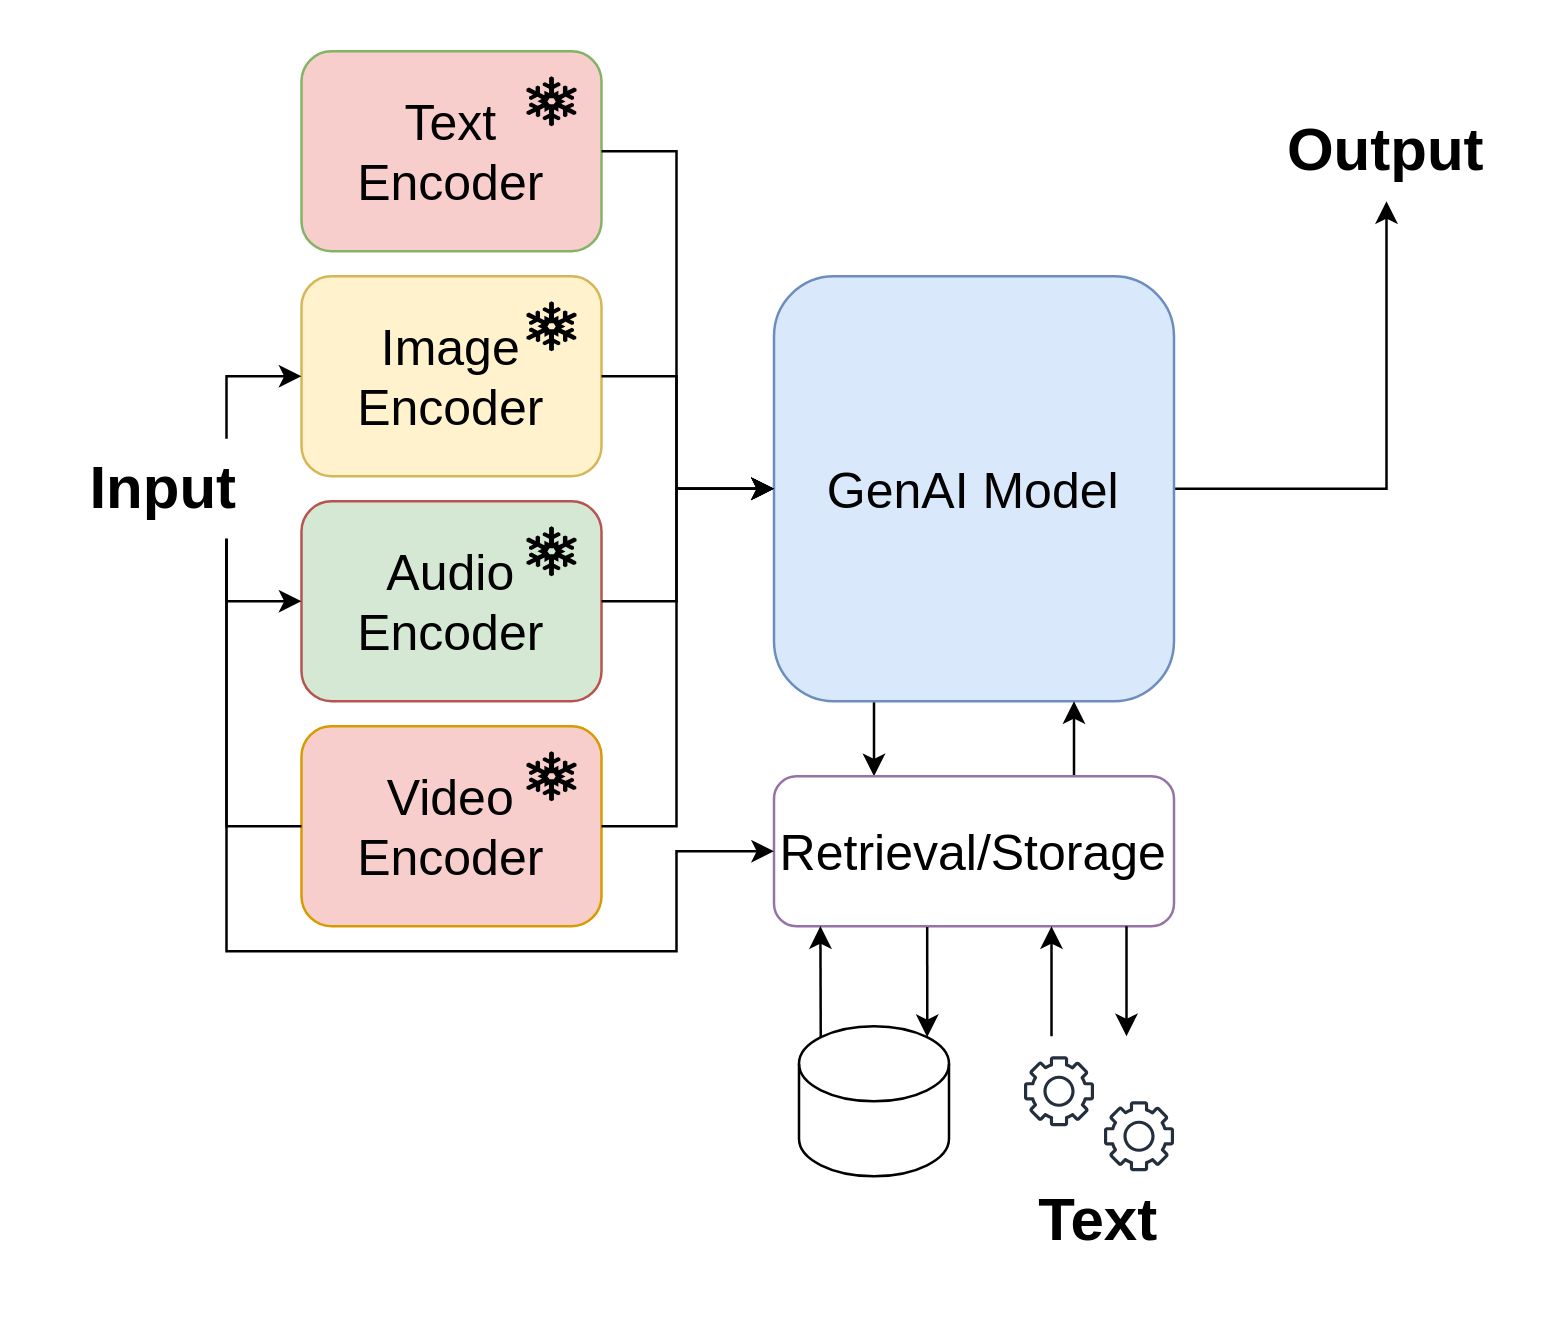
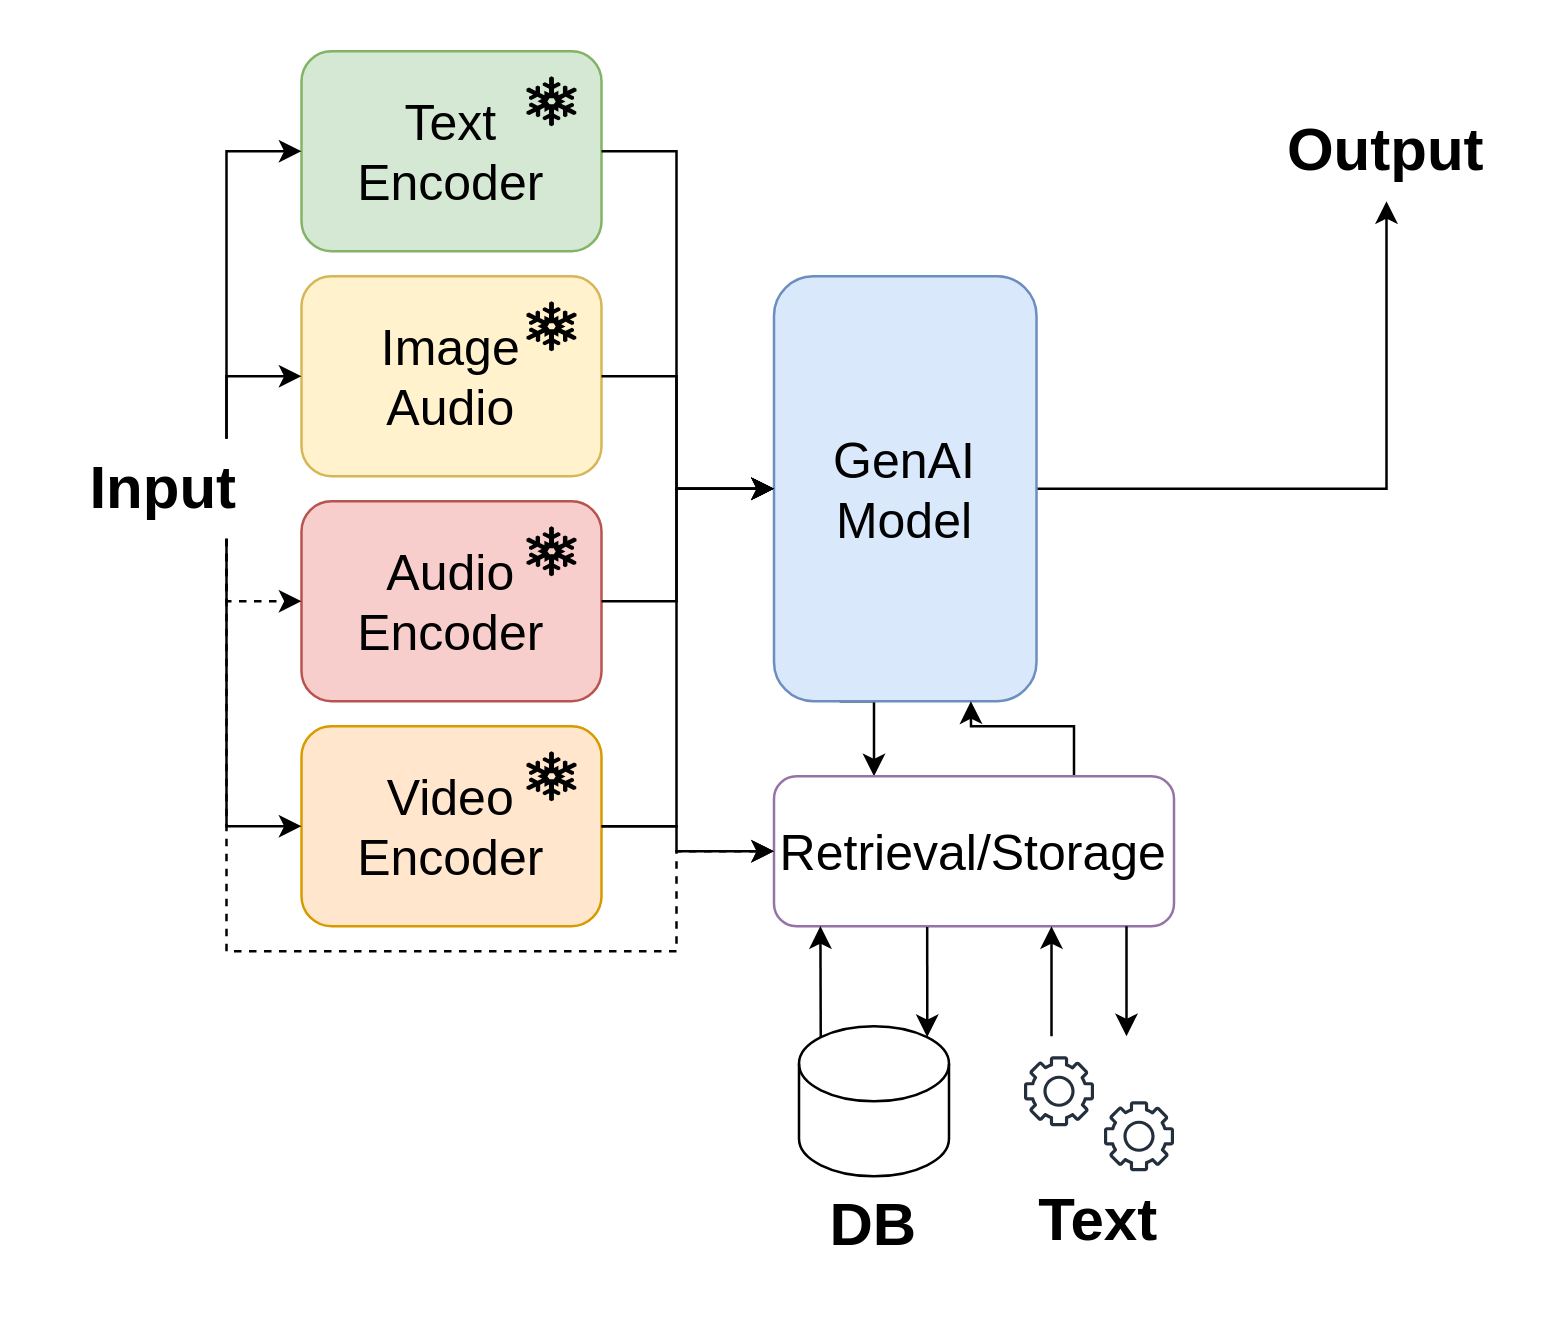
(451, 151) -> (451, 151)
none -> (226, 232)
(451, 376) -> (451, 376)
(974, 489) -> (905, 489)
(260, 601) -> (260, 601)
(451, 601) -> (451, 601)
(291, 826) -> (283, 826)
(451, 826) -> (451, 826)
none -> (676, 839)
(438, 951) -> (438, 951)
none -> (874, 1226)
